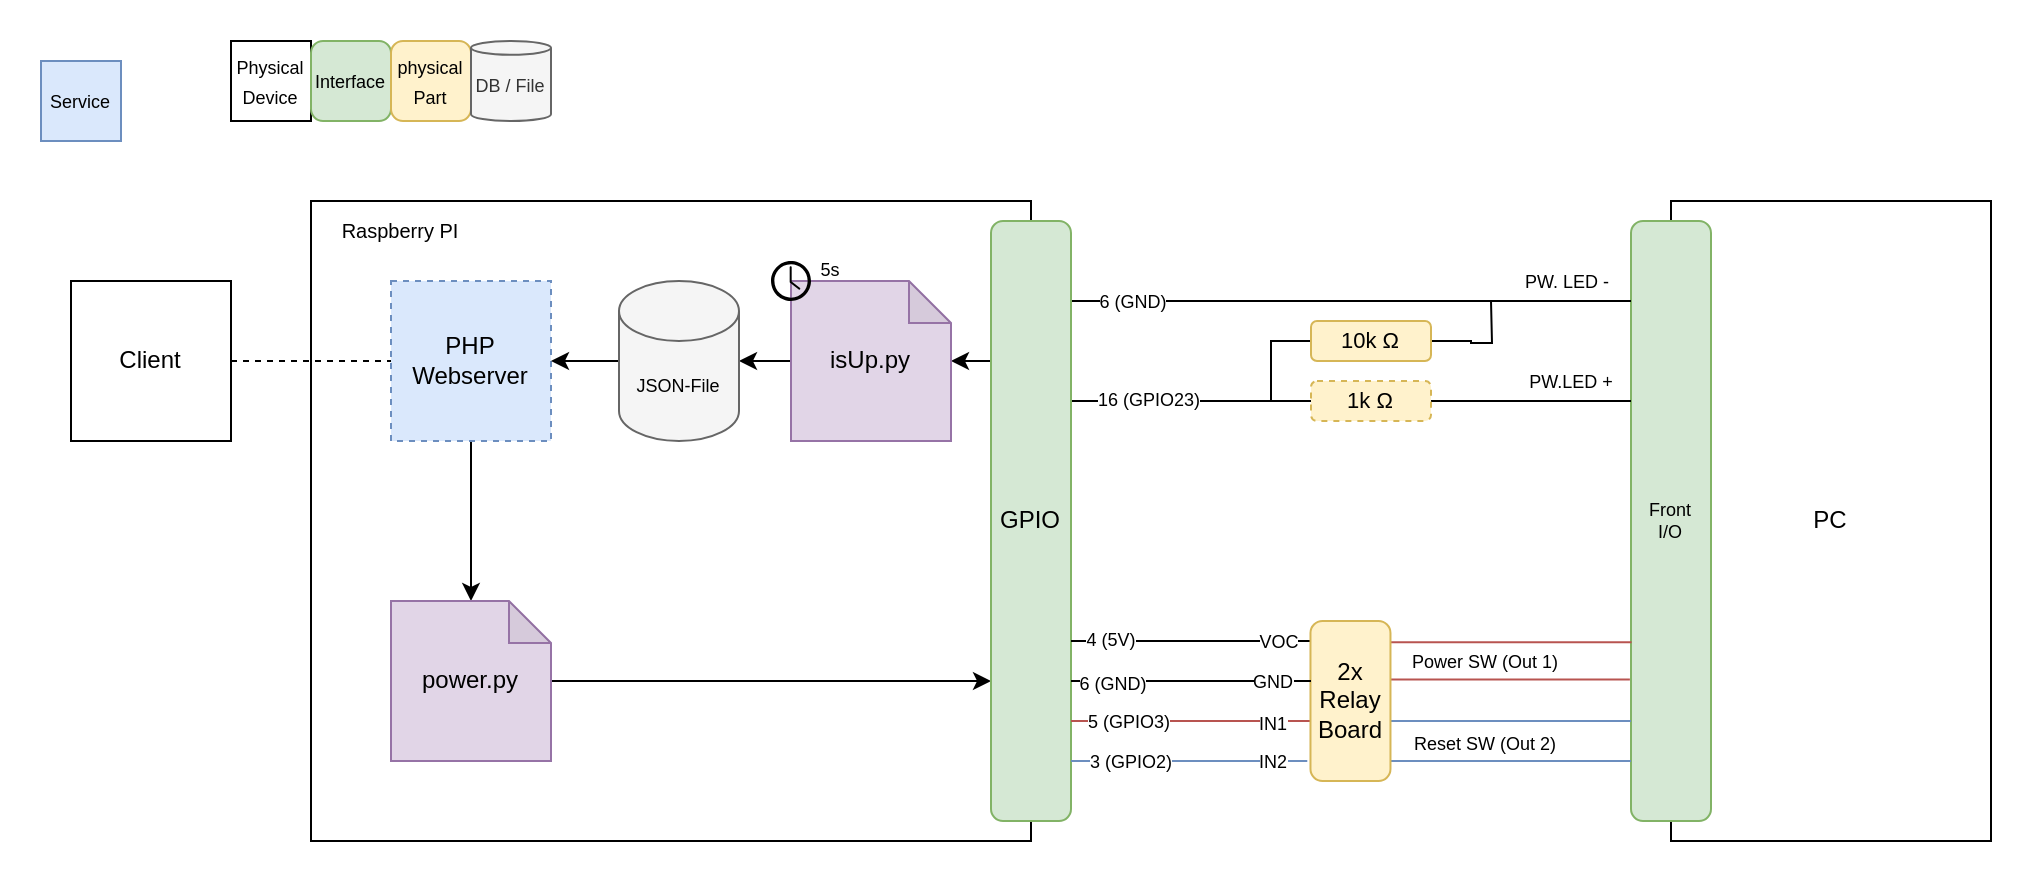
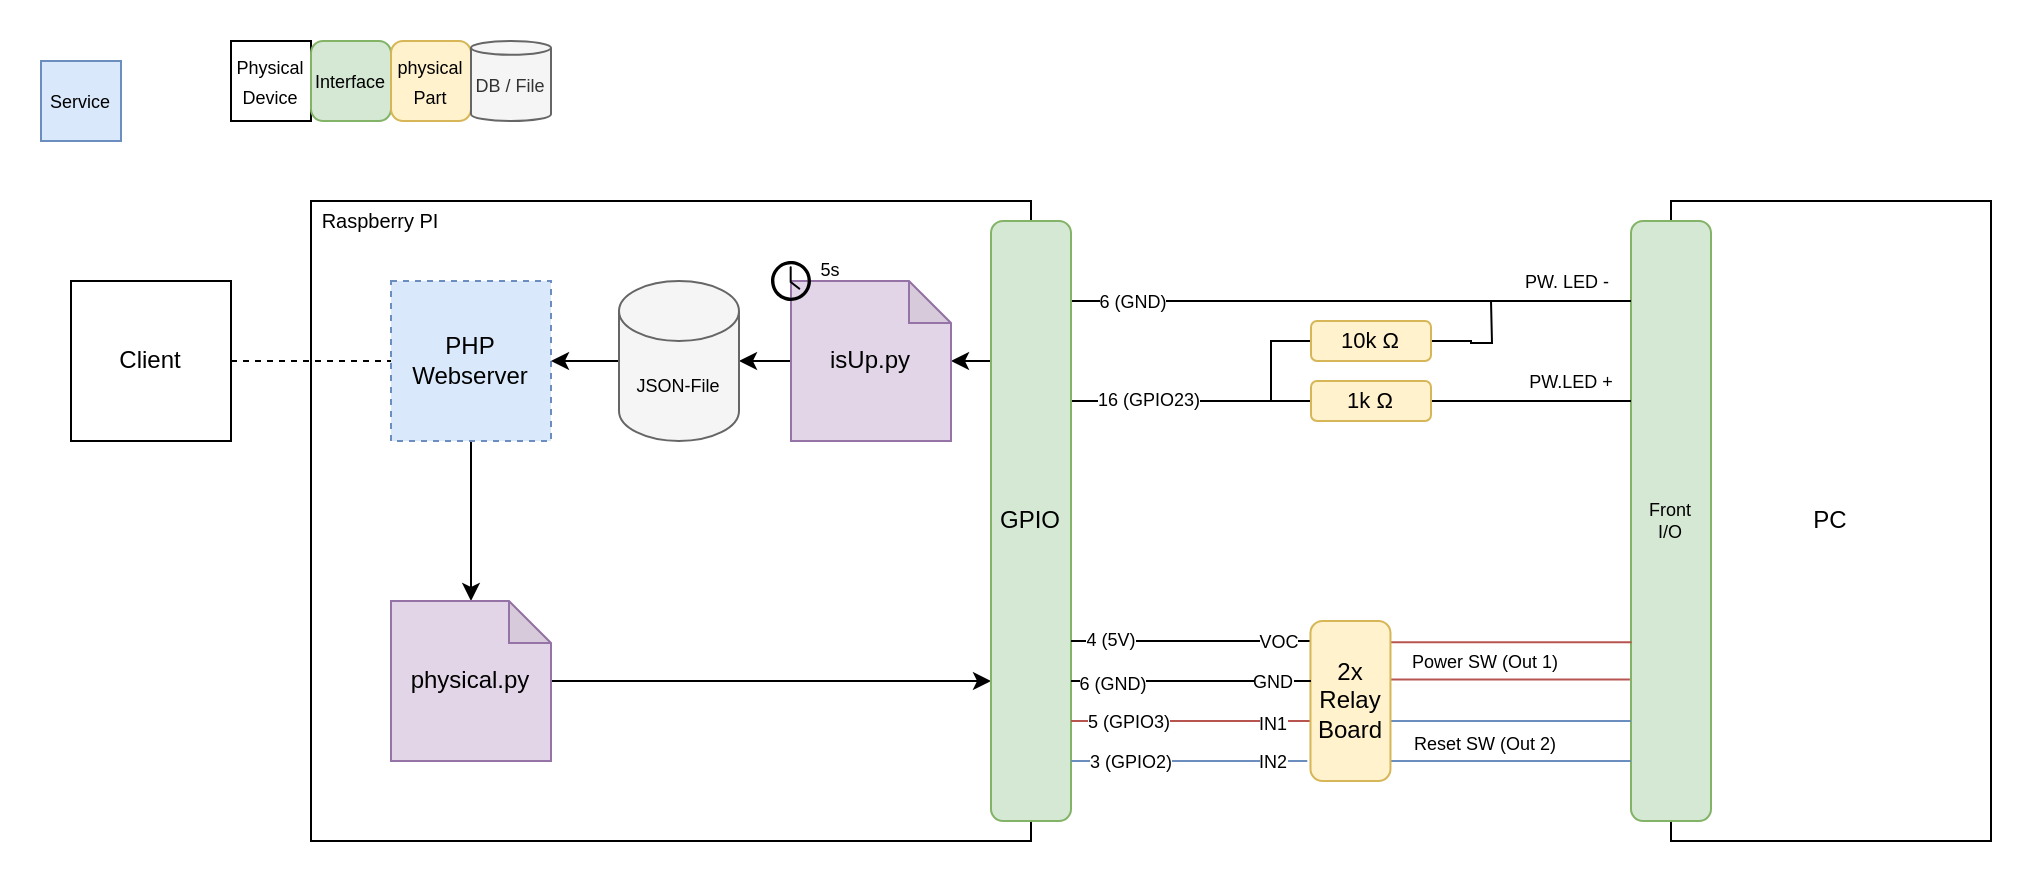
(401, 231) -> (381, 221)
(1371, 401) -> (1371, 401)
(471, 681) -> (471, 681)
